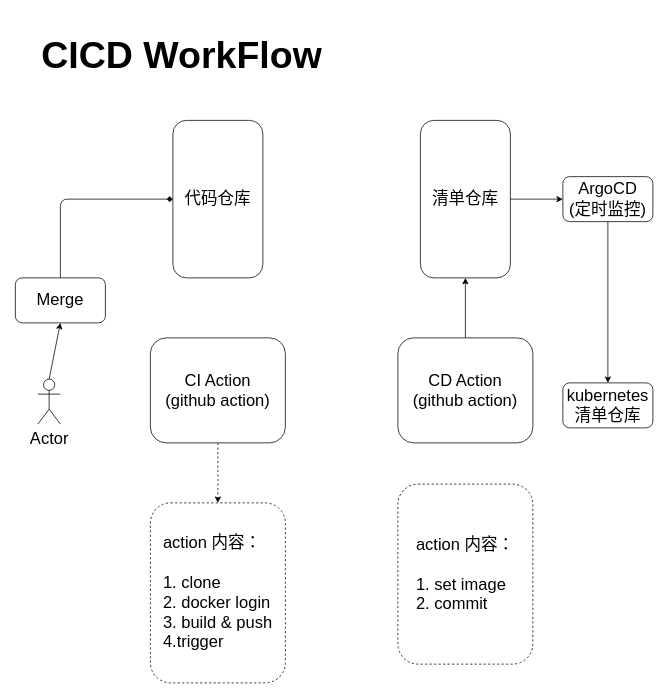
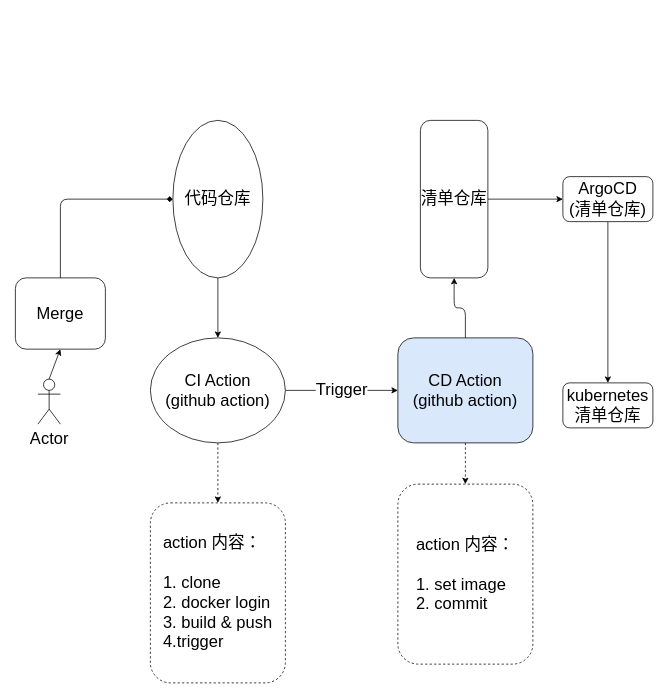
(207, 57) -> none
(218, 199) -> (218, 199)
(465, 199) -> (454, 199)
(608, 199) -> (608, 199)
(60, 300) -> (60, 314)
none -> (218, 331)
(218, 390) -> (218, 390)
none -> (339, 390)
(465, 390) -> (465, 390)
none -> (465, 461)
